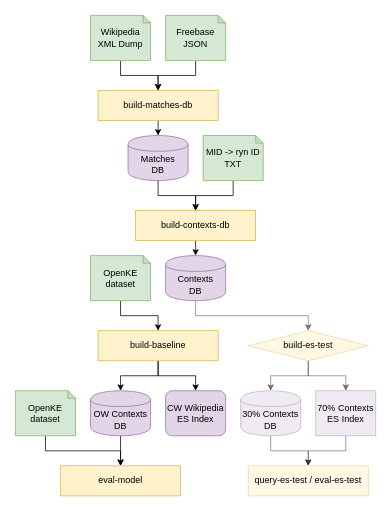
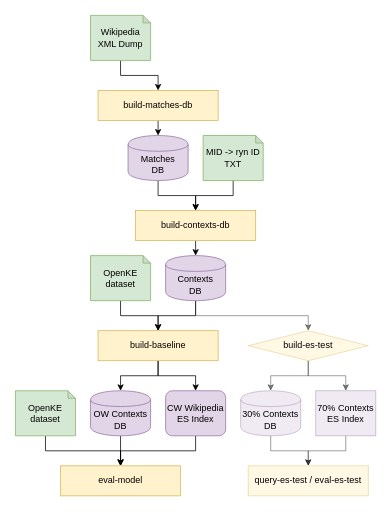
(195, 38) -> none
(185, 75) -> none
none -> (176, 315)
none -> (166, 450)
